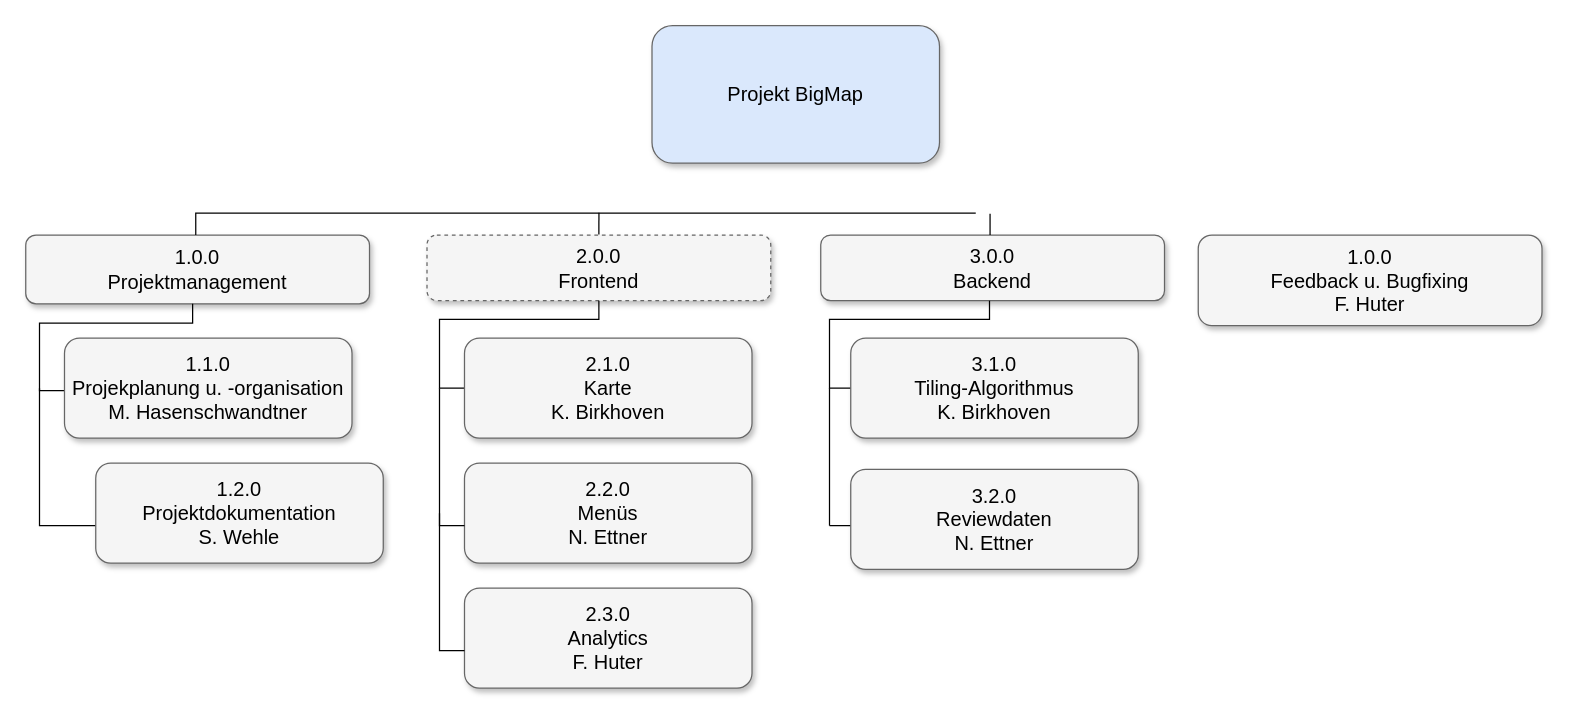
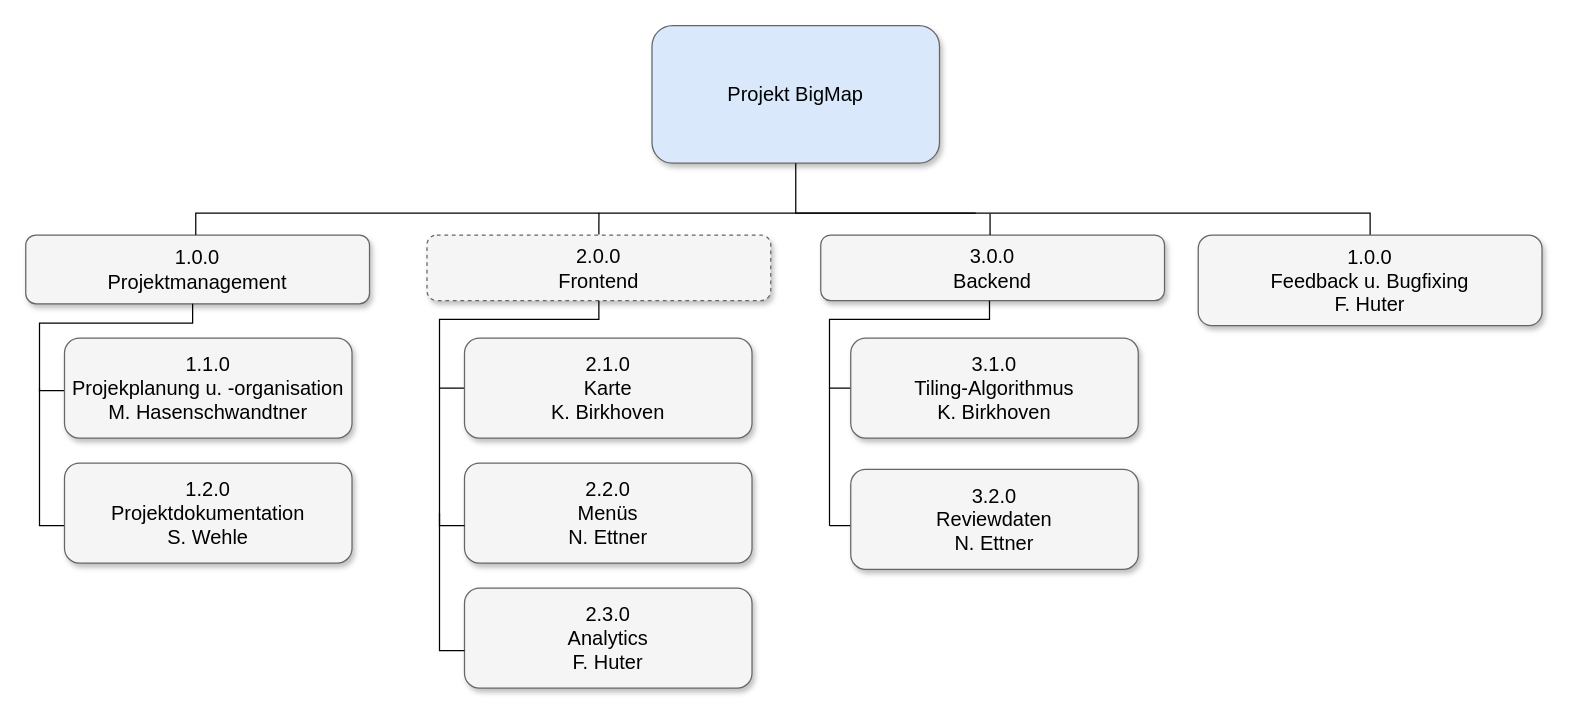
none -> (1184, 213)
(239, 513) -> (208, 513)
